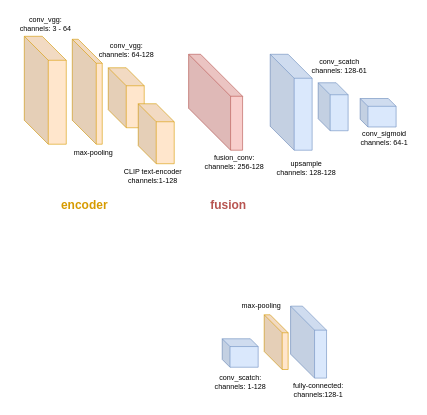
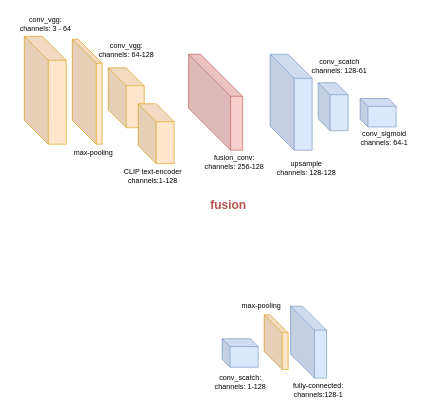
(84, 204) -> none
